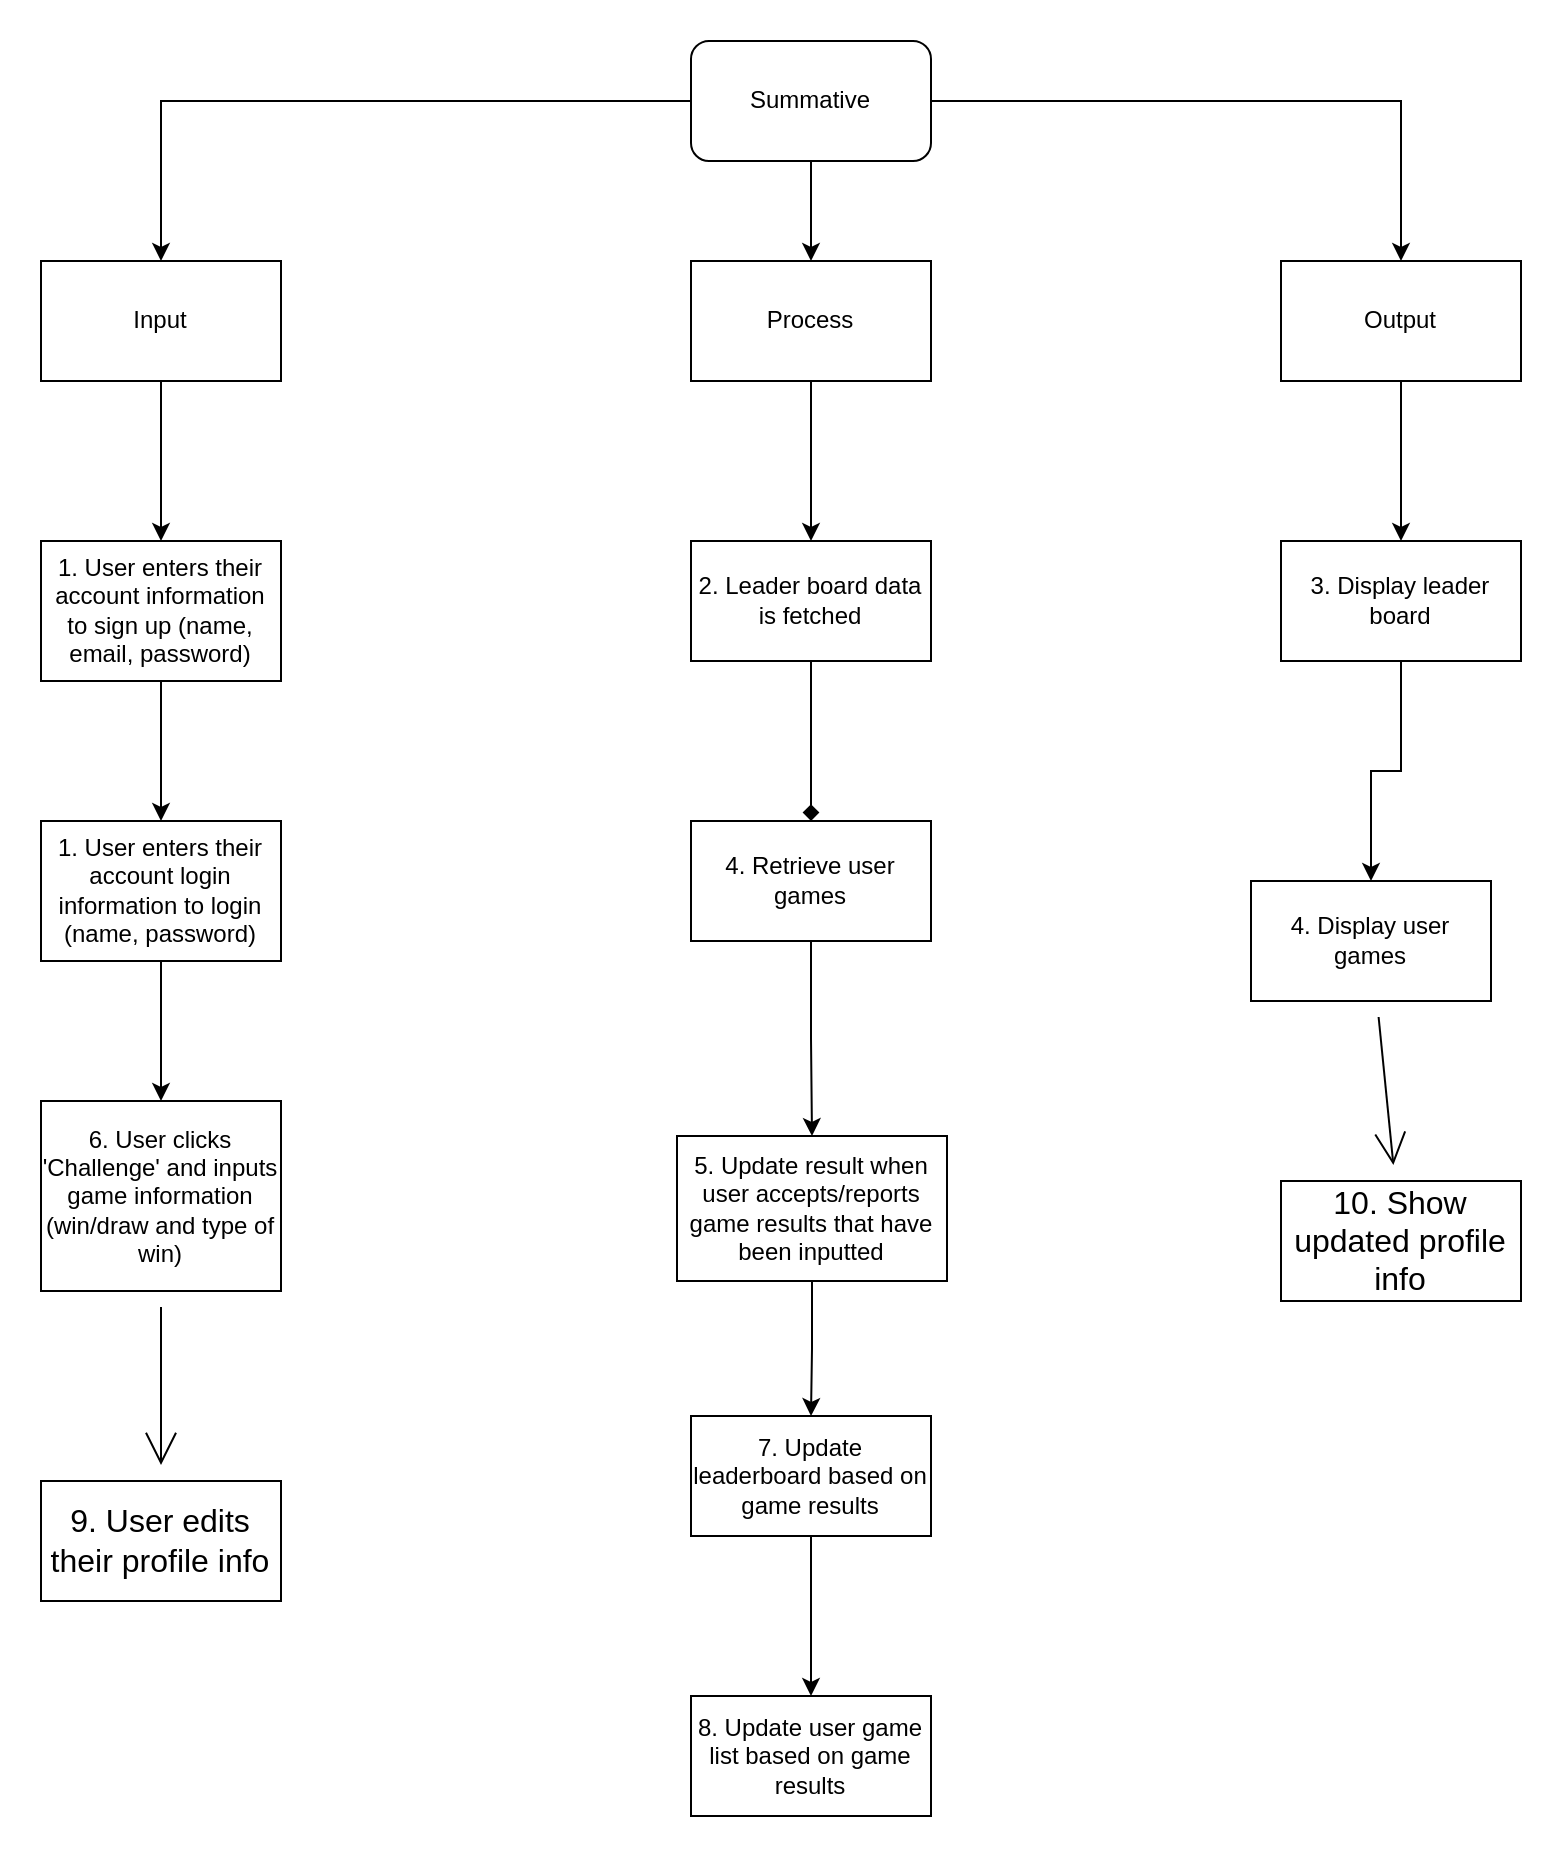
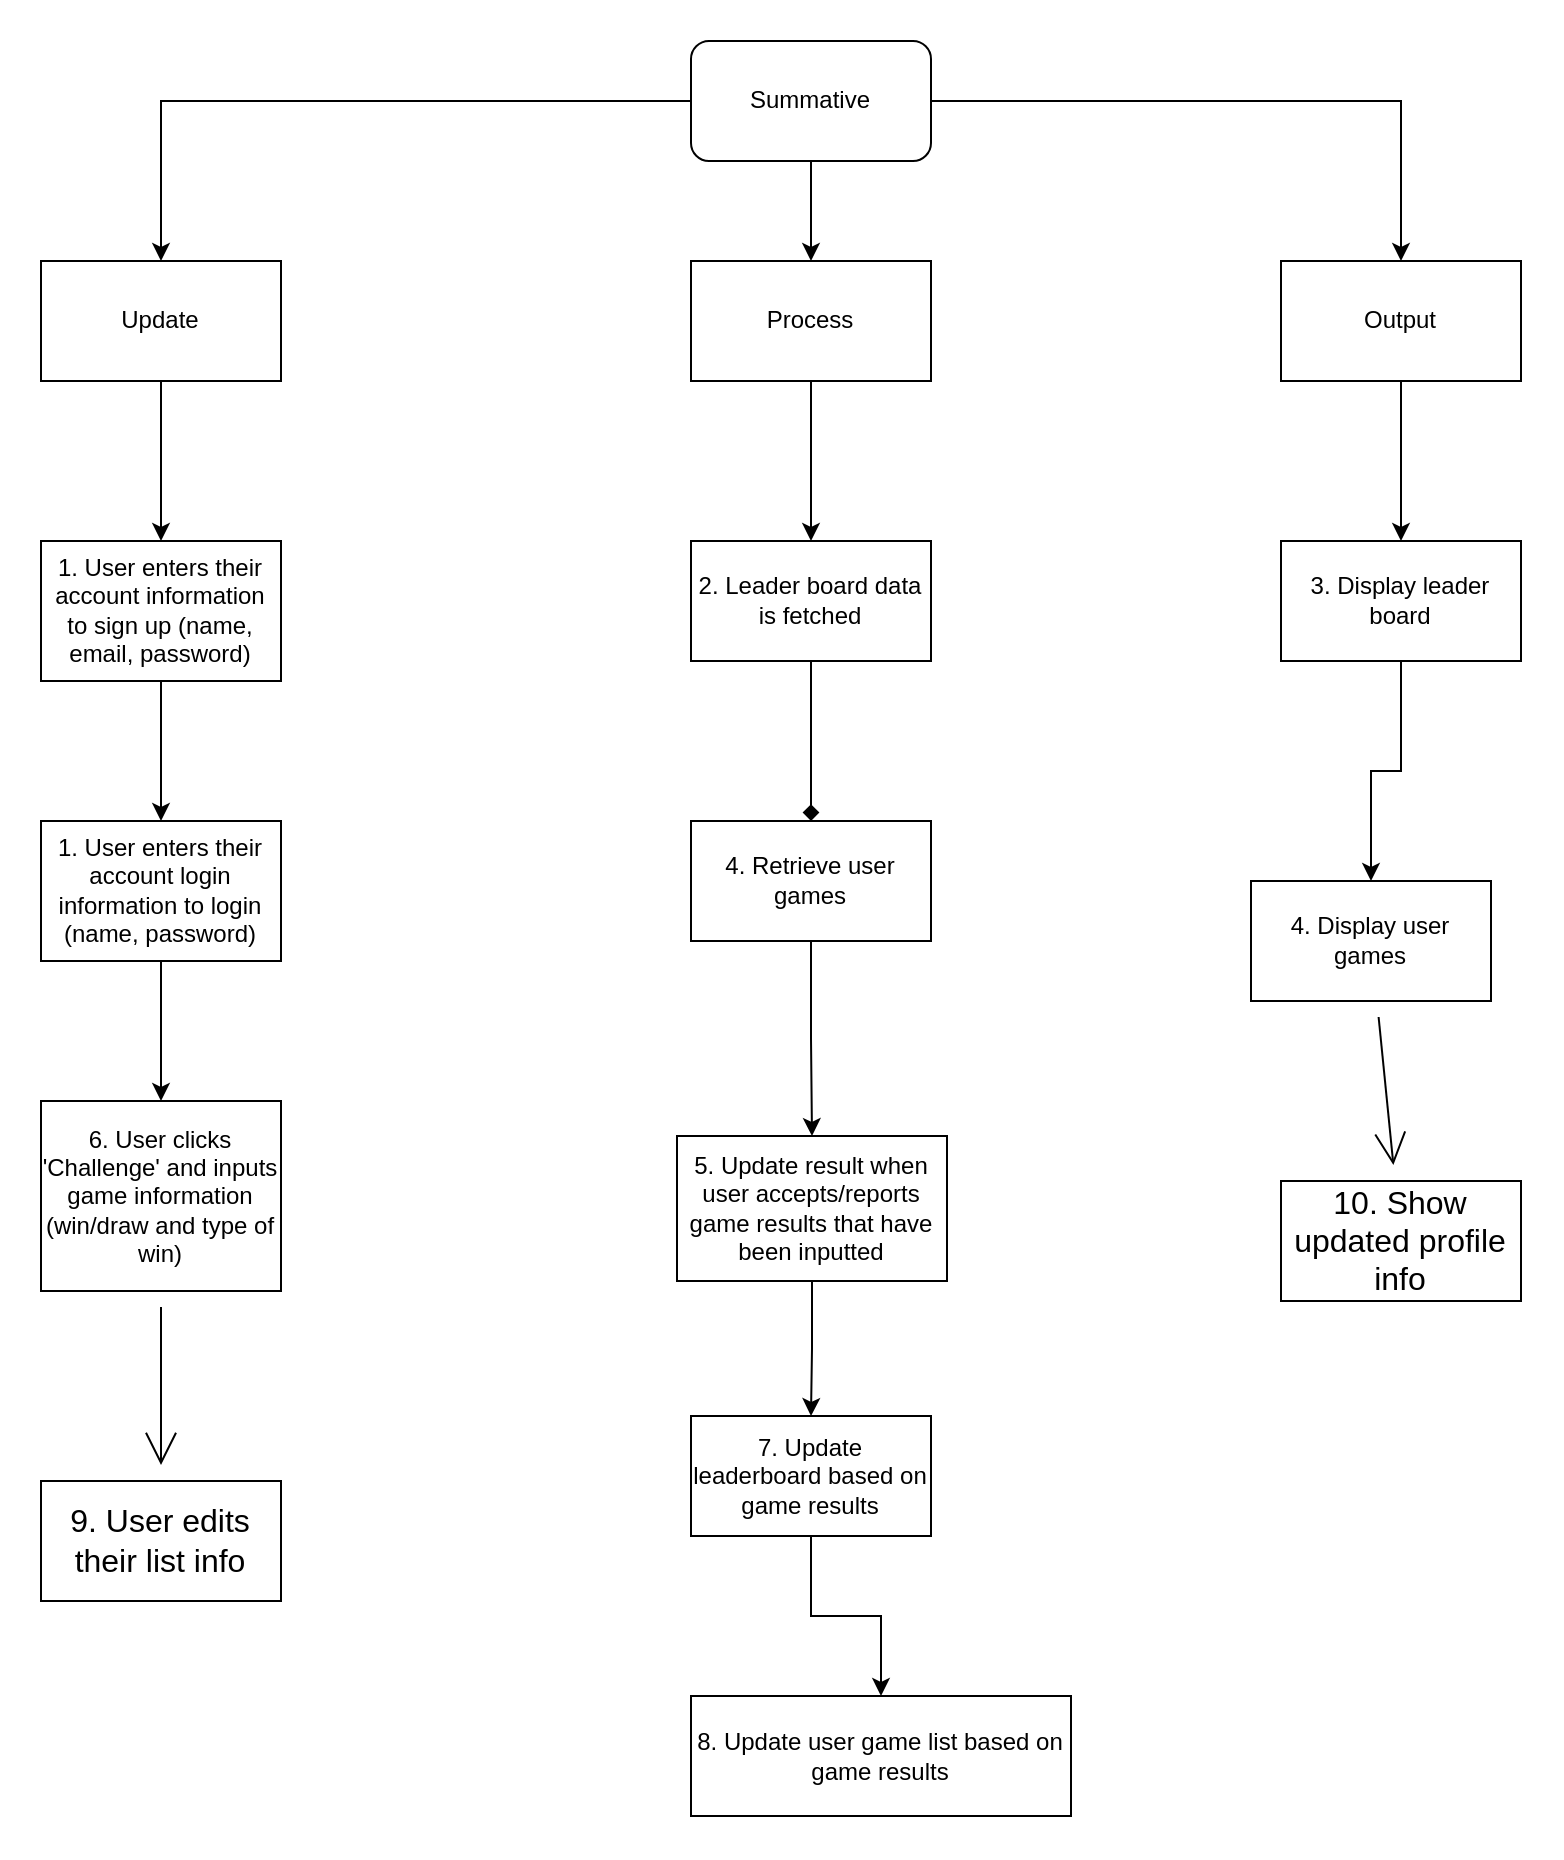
(161, 321) -> (161, 321)
(161, 1541) -> (161, 1541)
(811, 1756) -> (881, 1756)
